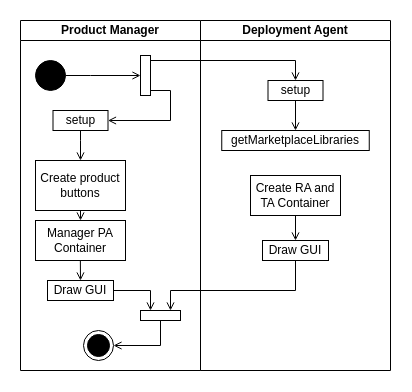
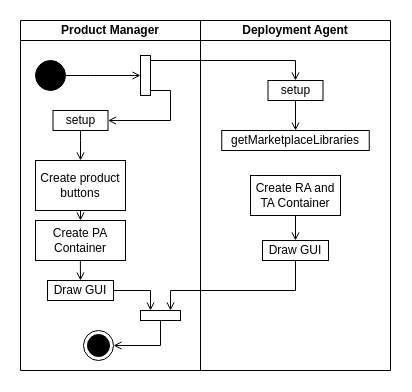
(81, 241) -> (81, 241)
